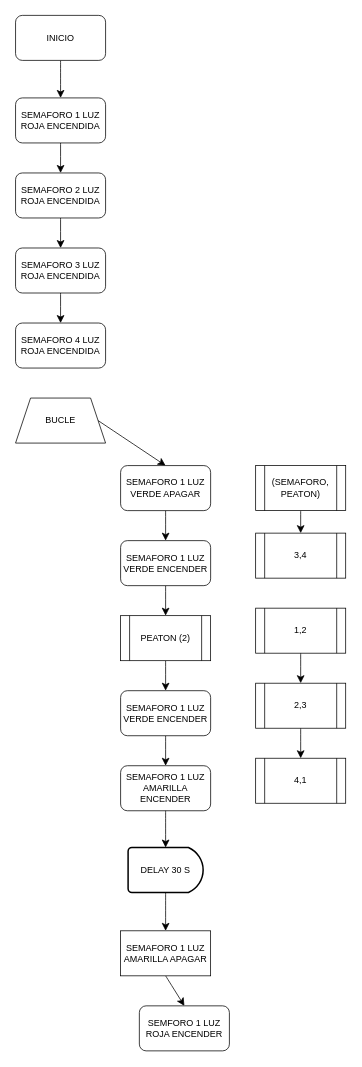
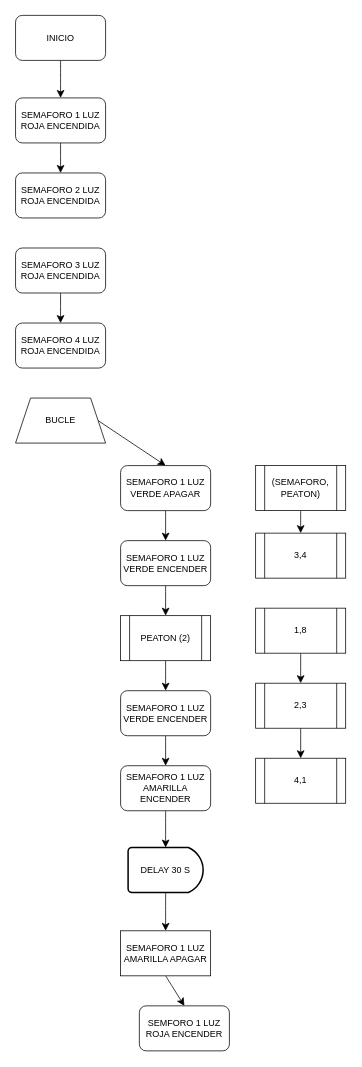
(60, 230) -> none
(300, 630) -> (300, 630)
